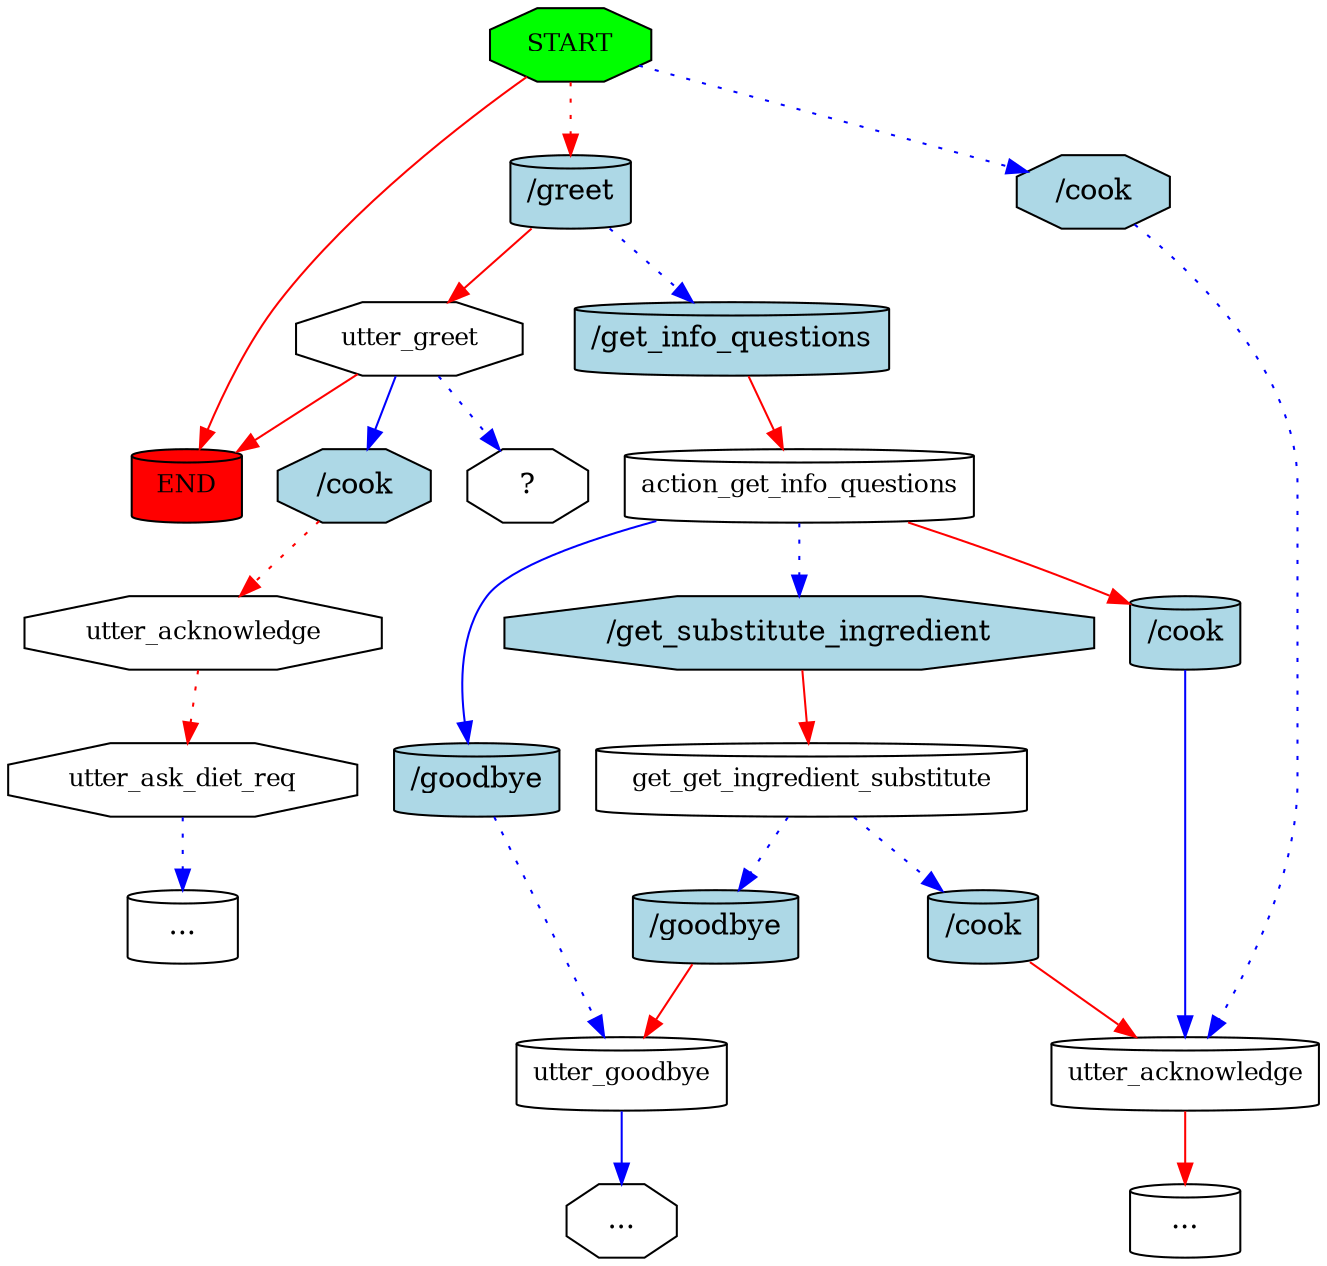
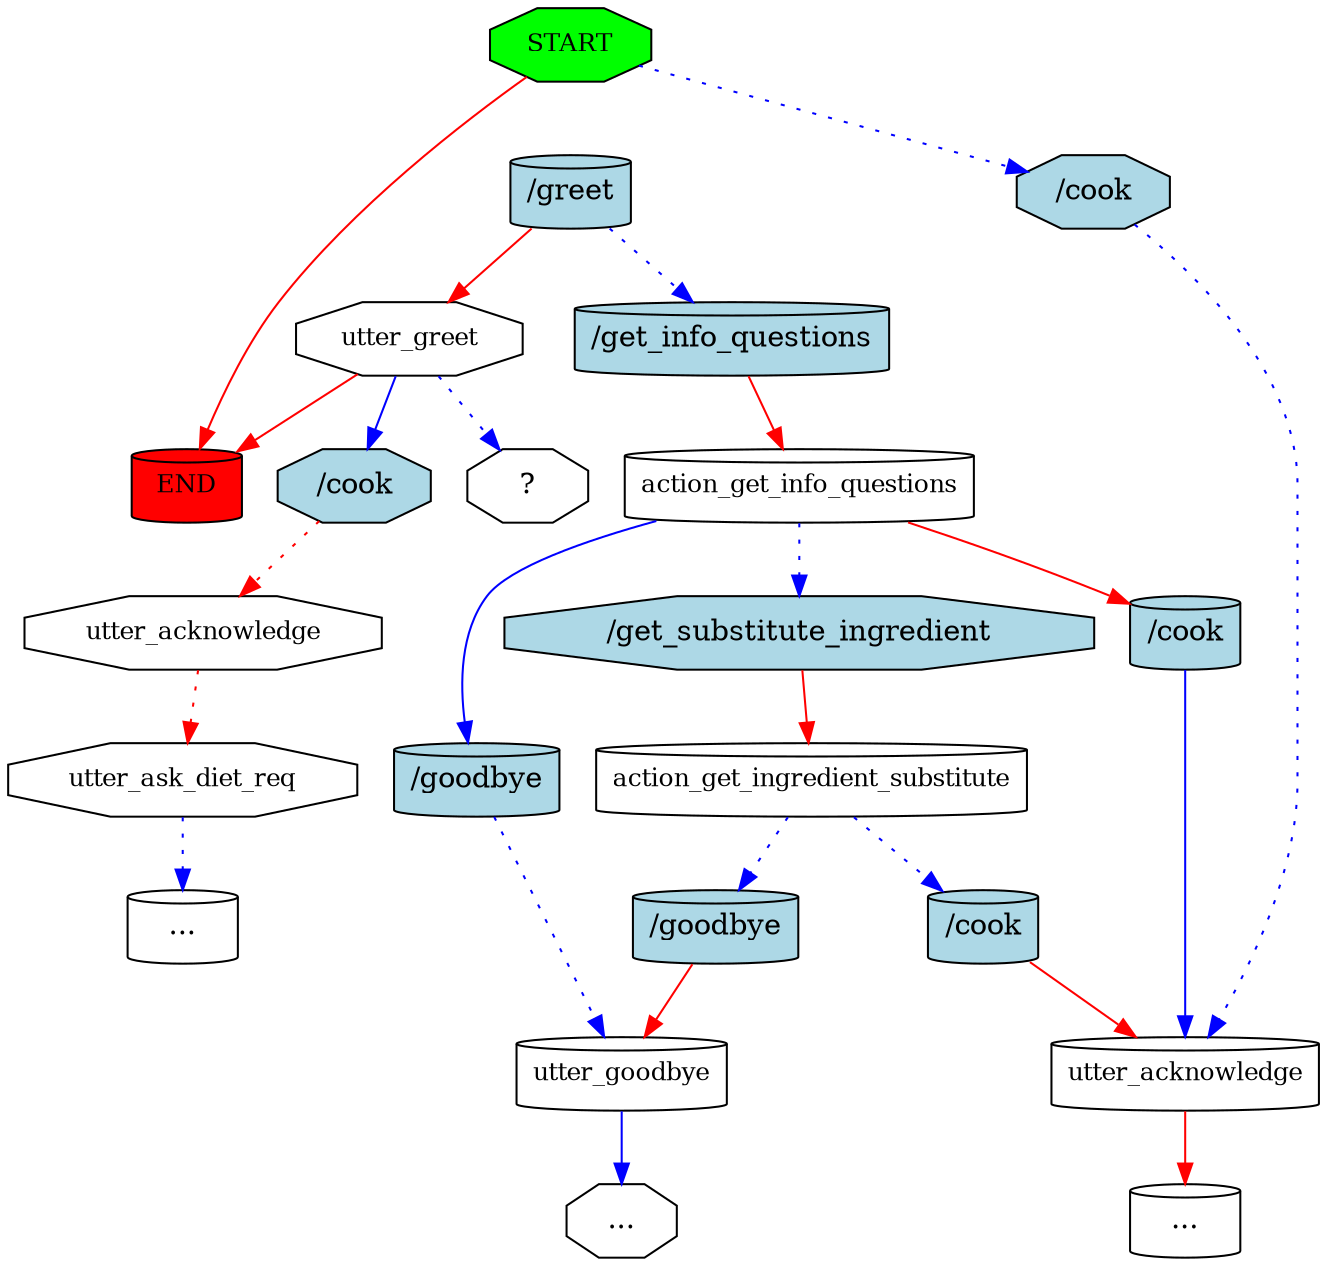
(571, 108) -> none
(812, 780) -> (812, 780)
